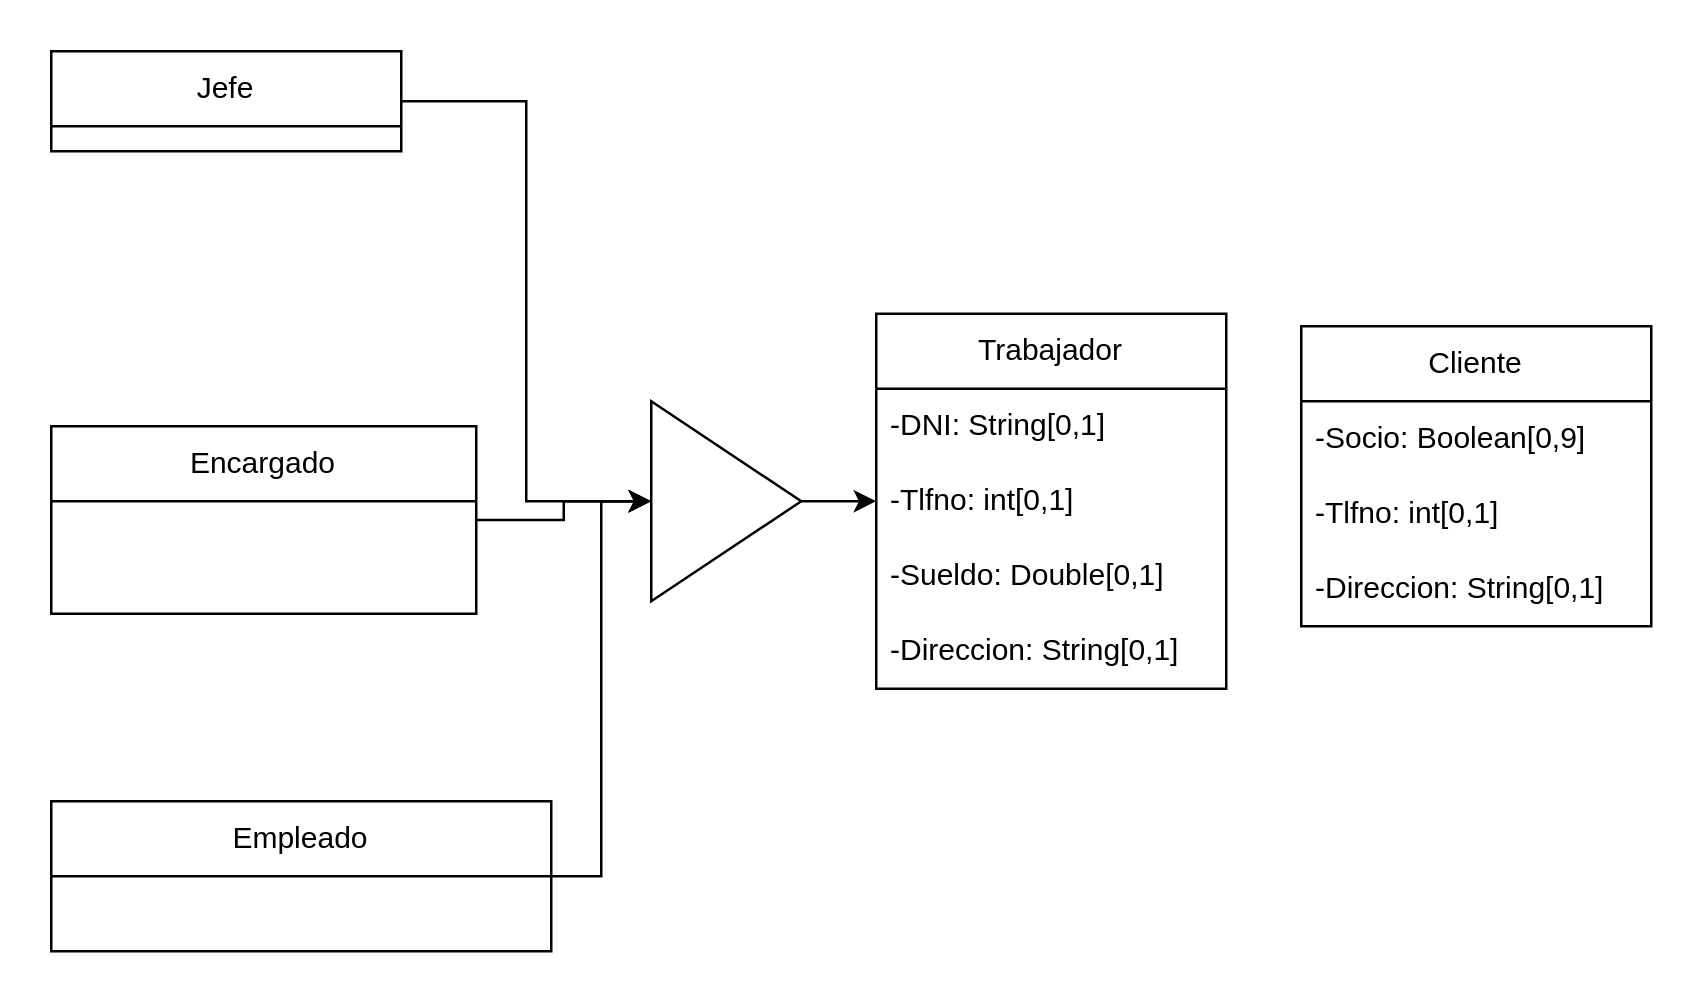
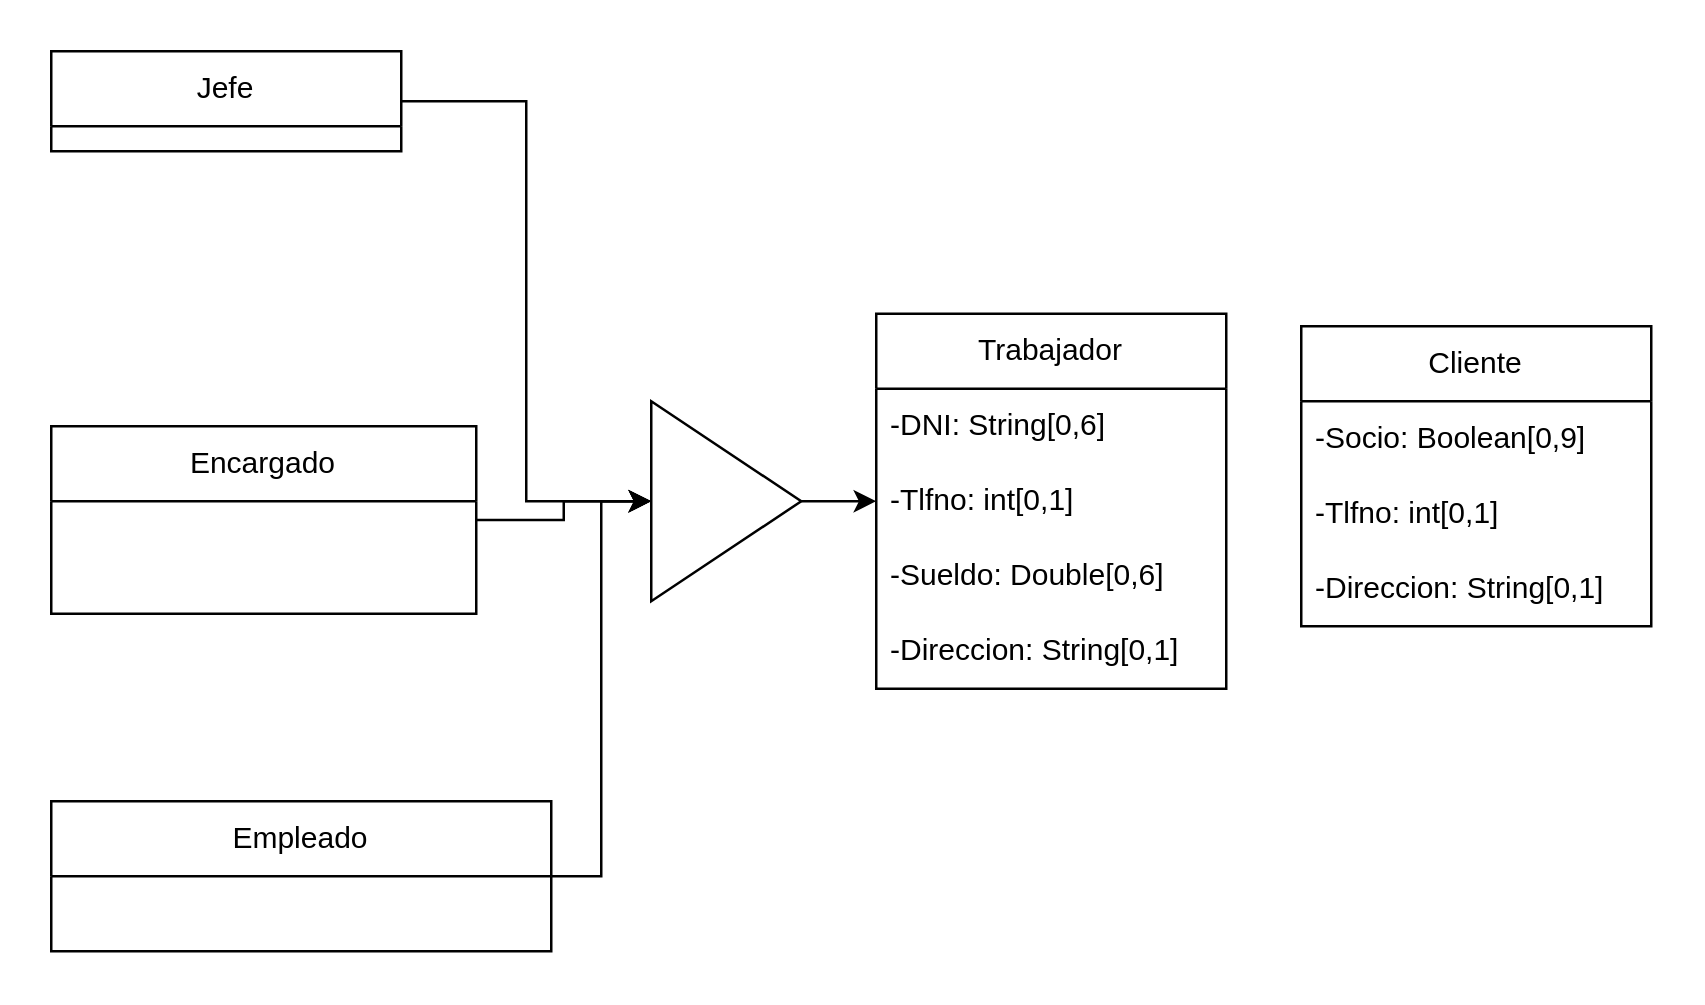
(1018, 426) -> (1018, 426)
(1040, 576) -> (1040, 576)
